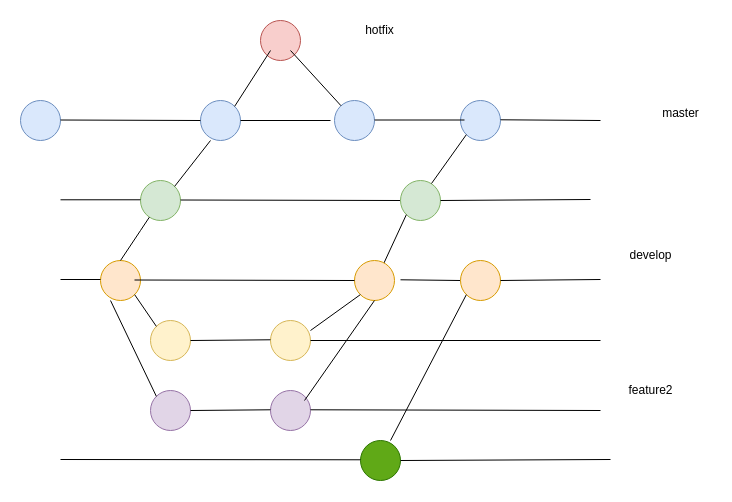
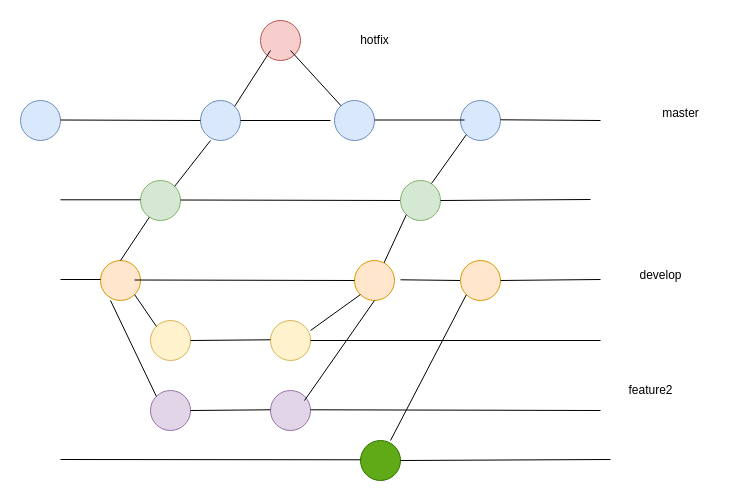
(380, 31) -> (375, 41)
(651, 256) -> (661, 276)
